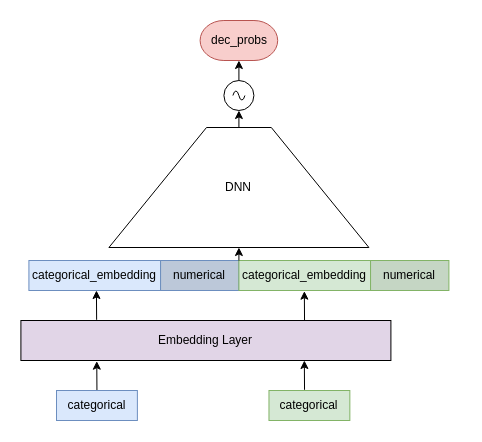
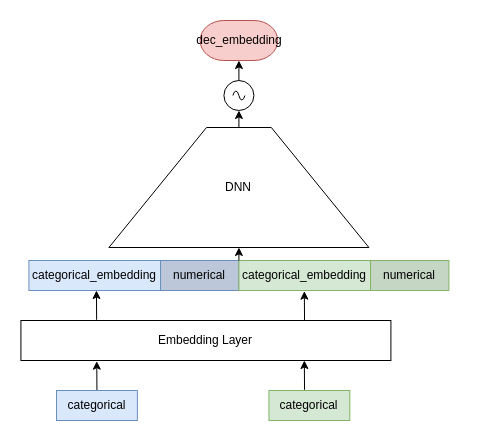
(240, 41) -> (240, 41)
(206, 341) -> (206, 341)
